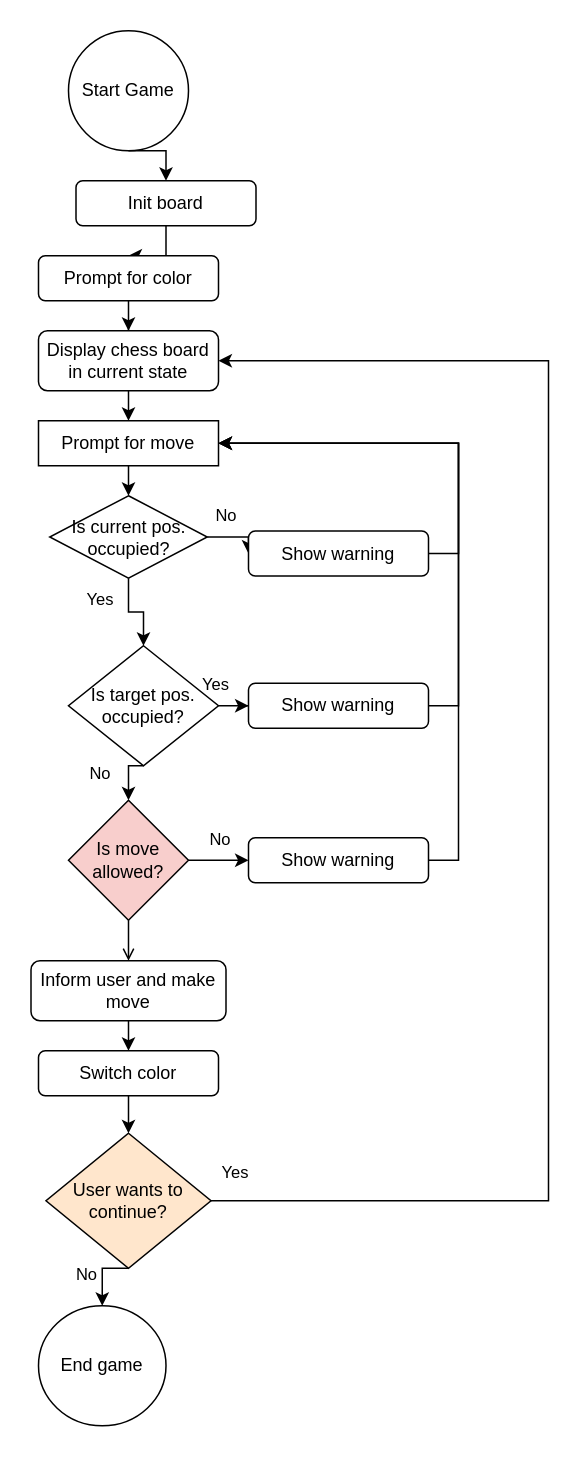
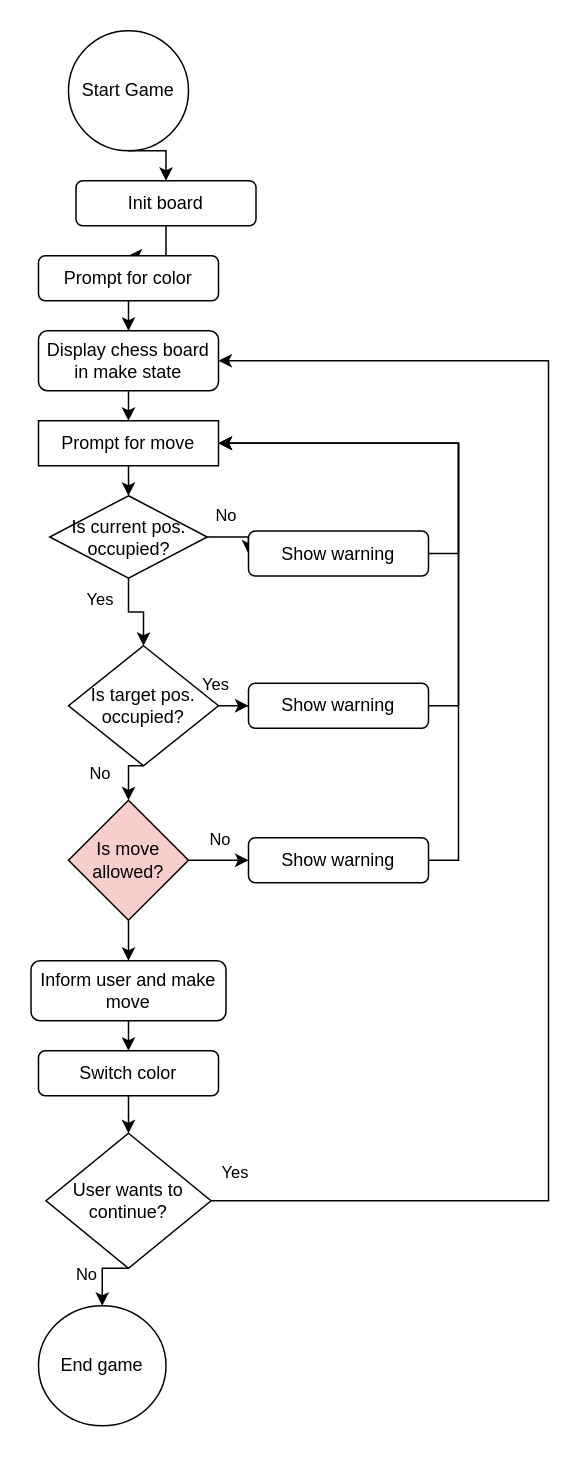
(128, 361) -> (128, 361)
(128, 951) -> (128, 949)
(128, 1201) -> (128, 1201)
